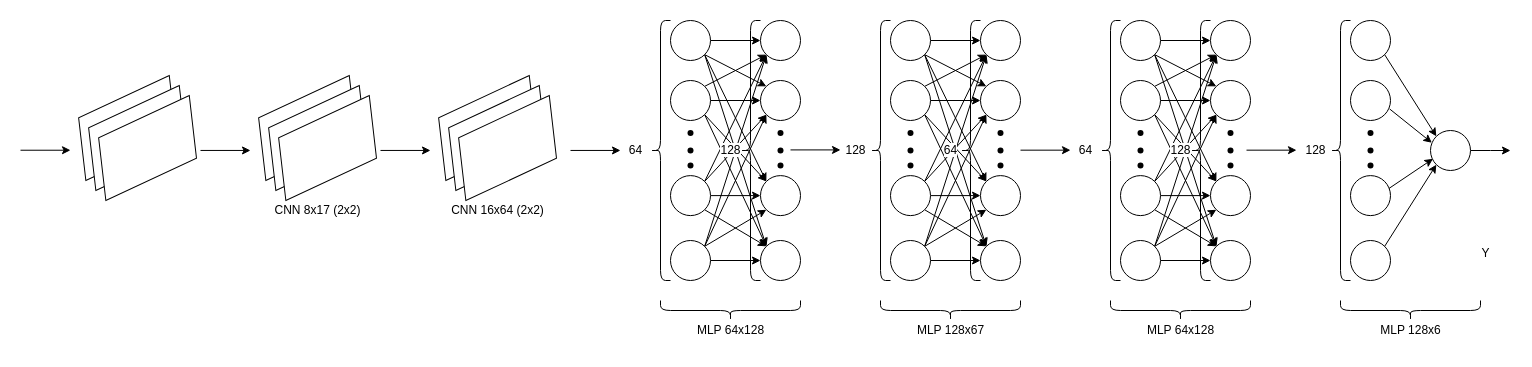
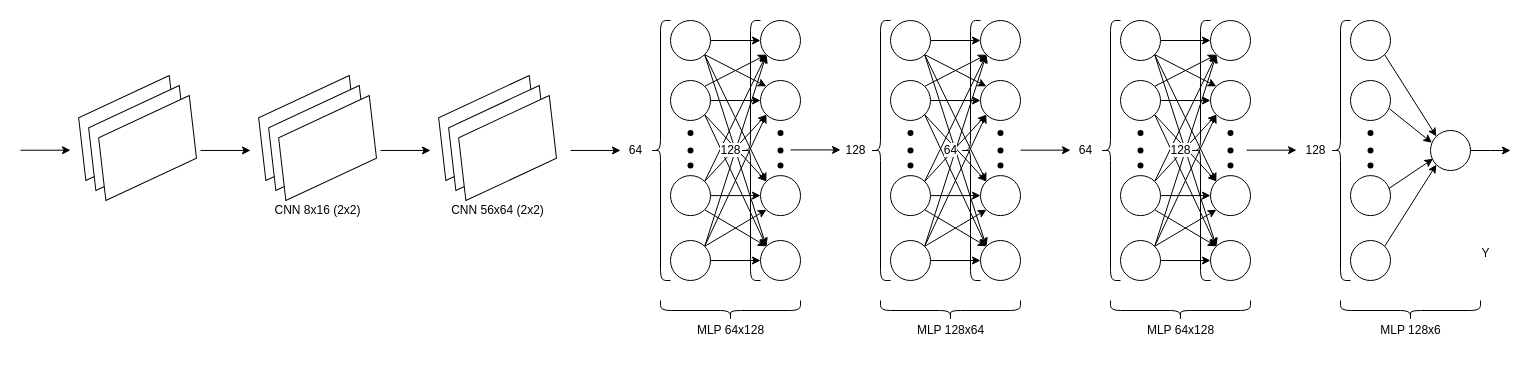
(318, 211) -> (318, 211)
(498, 211) -> (498, 211)
(951, 331) -> (951, 331)
